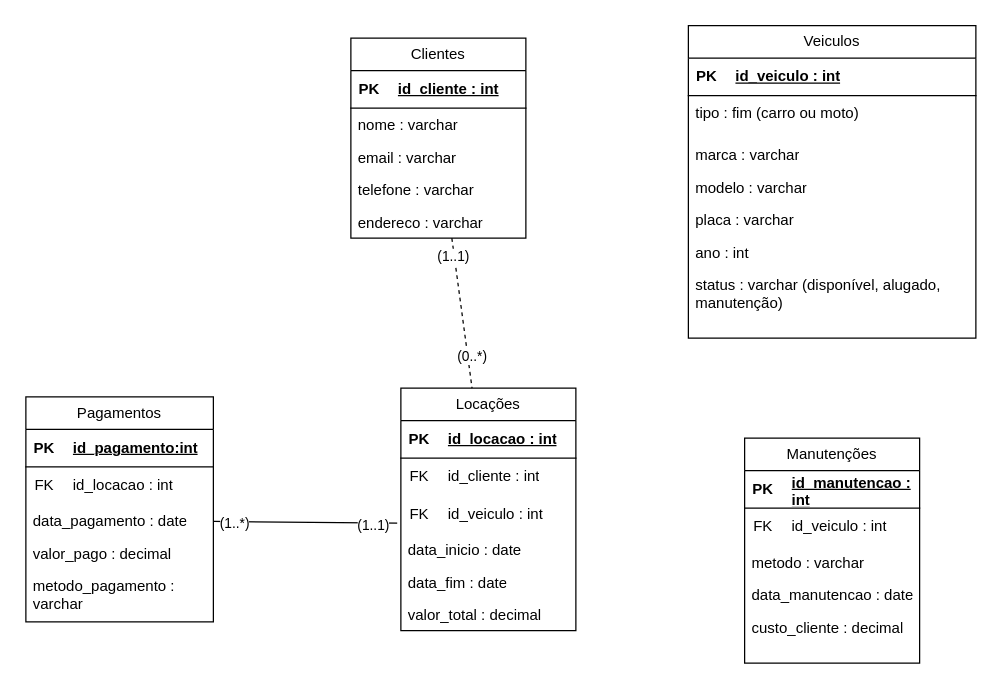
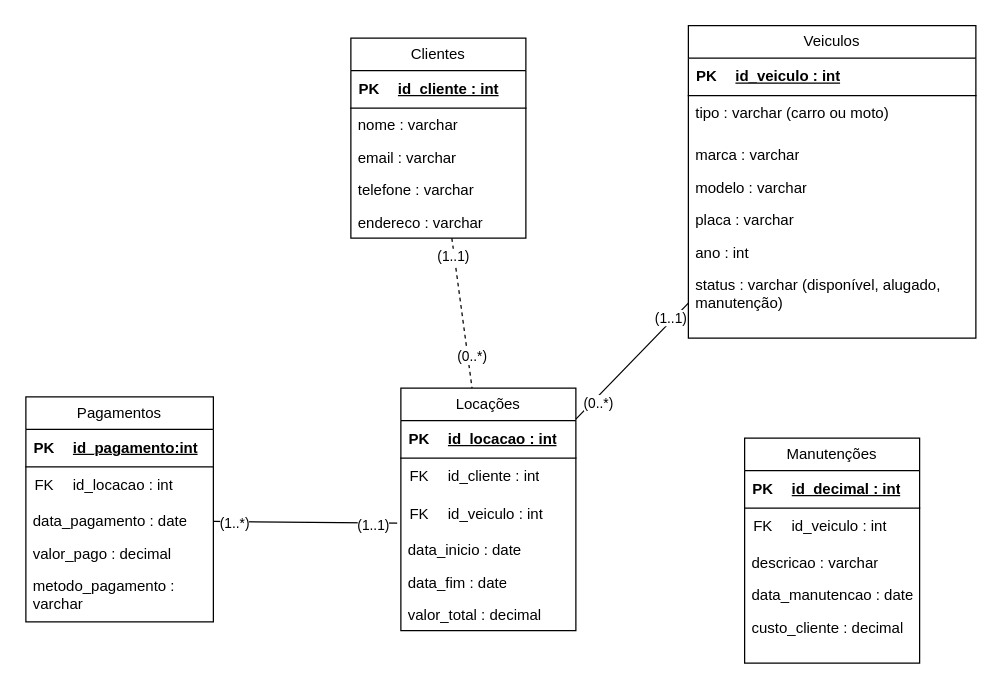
(789, 113) -> (808, 113)
none -> (633, 360)
(856, 489) -> (845, 489)
(813, 563) -> (824, 563)
